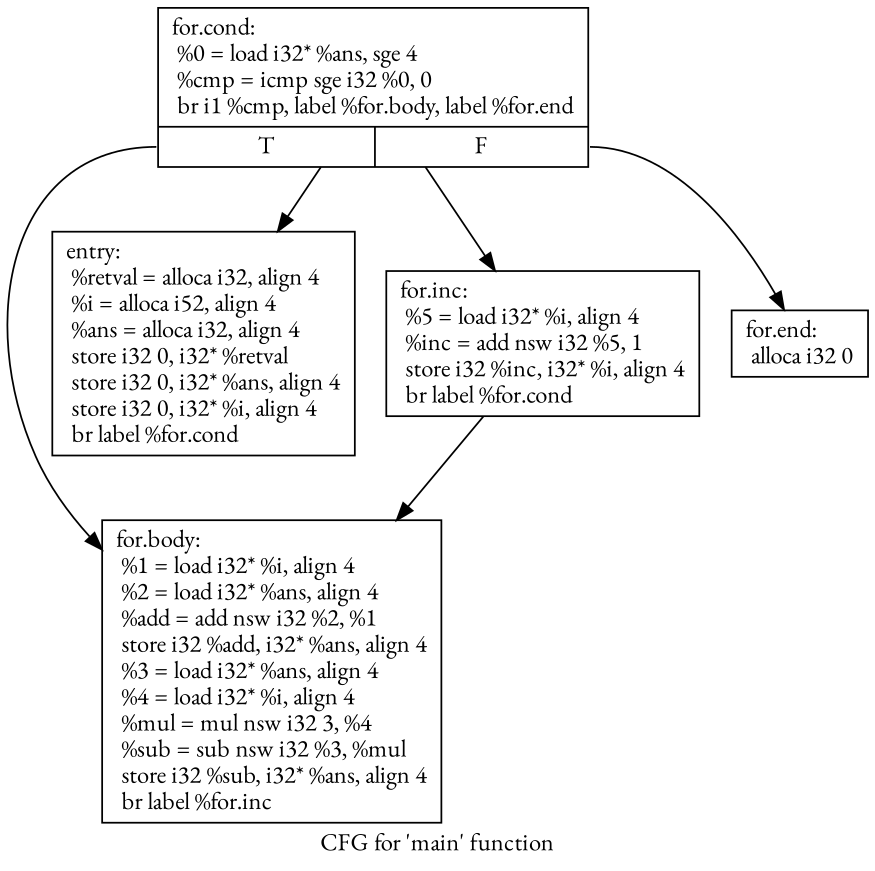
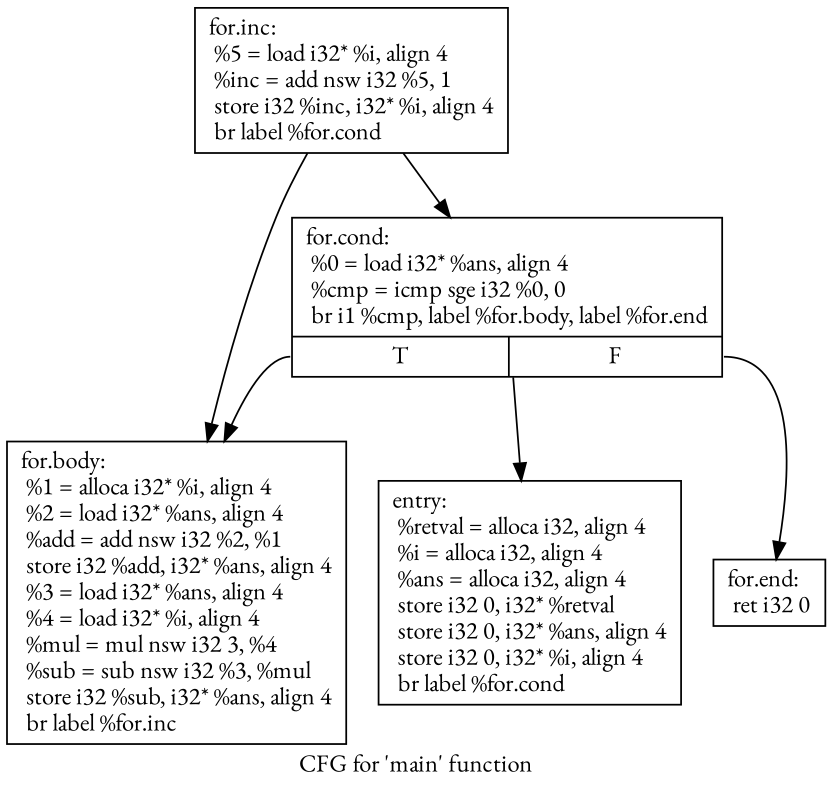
(295, 53) -> (438, 263)
(455, 211) -> (421, 178)
(172, 303) -> (498, 553)
(800, 356) -> (769, 605)
(236, 566) -> (147, 487)
